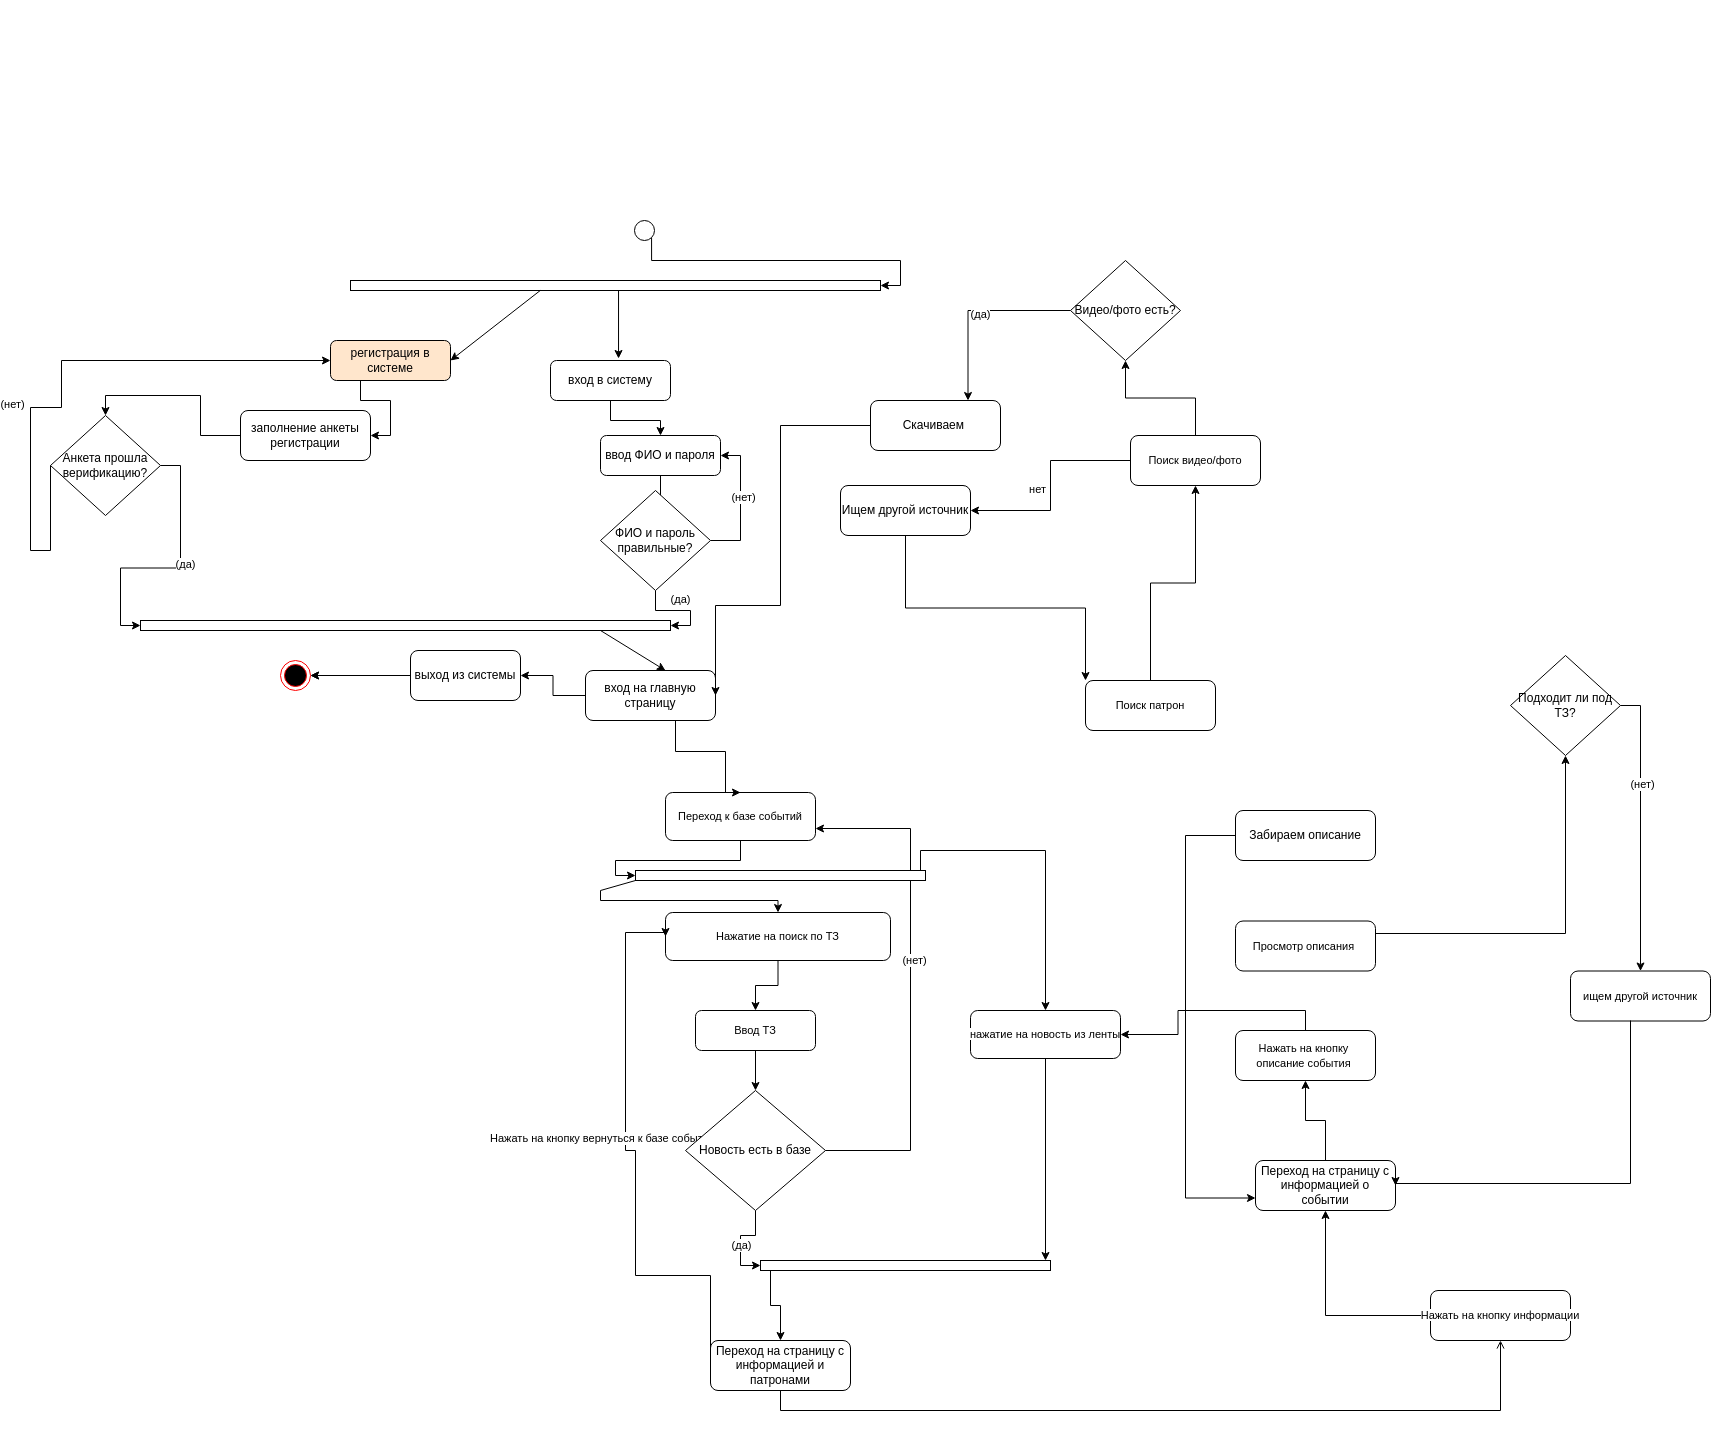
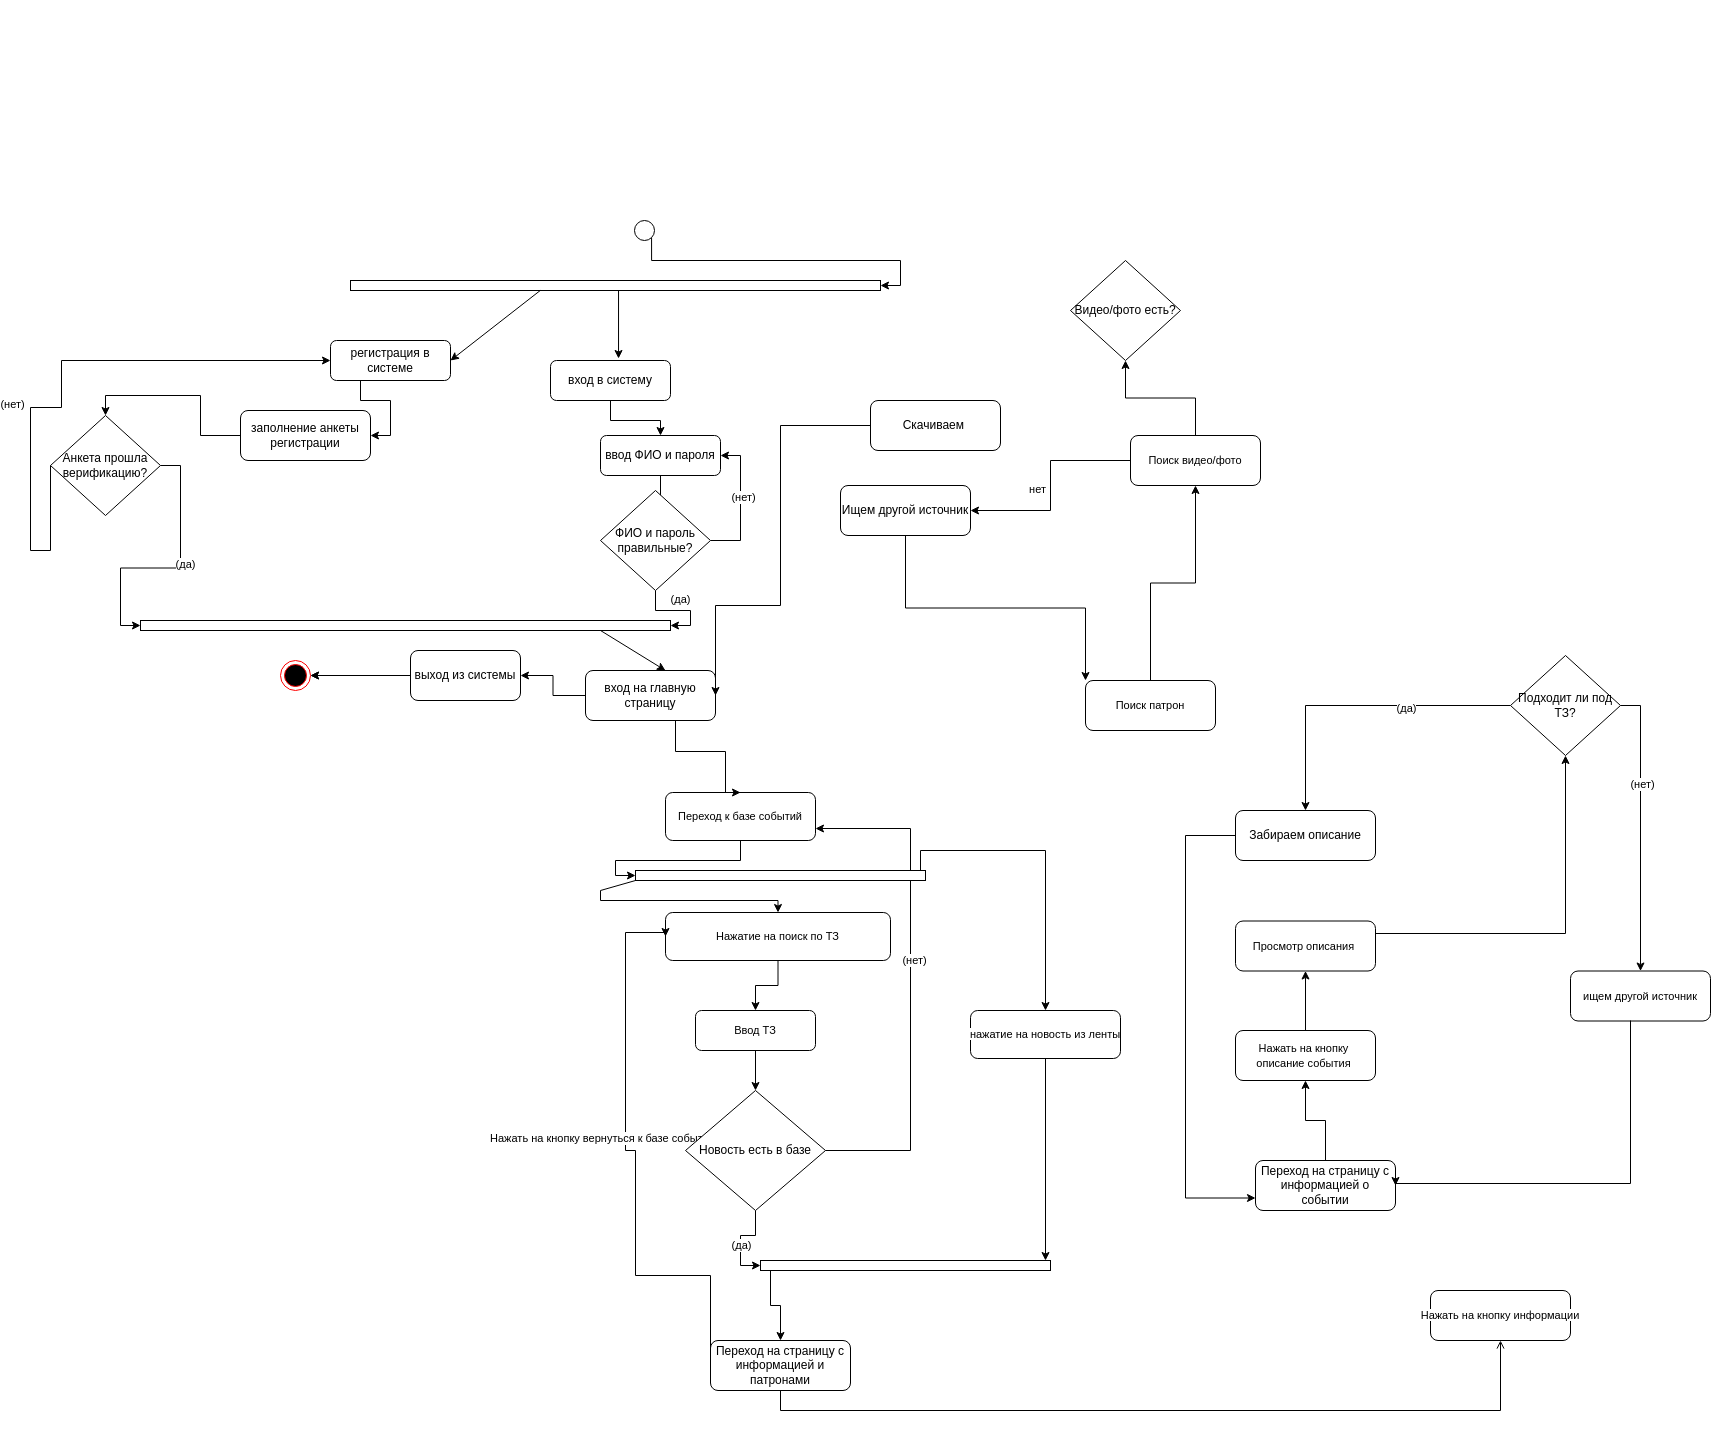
(978, 311) -> none
(391, 361) -> (391, 361)
none -> (1360, 706)
(1205, 1011) -> (1306, 995)
(1326, 1316) -> none
